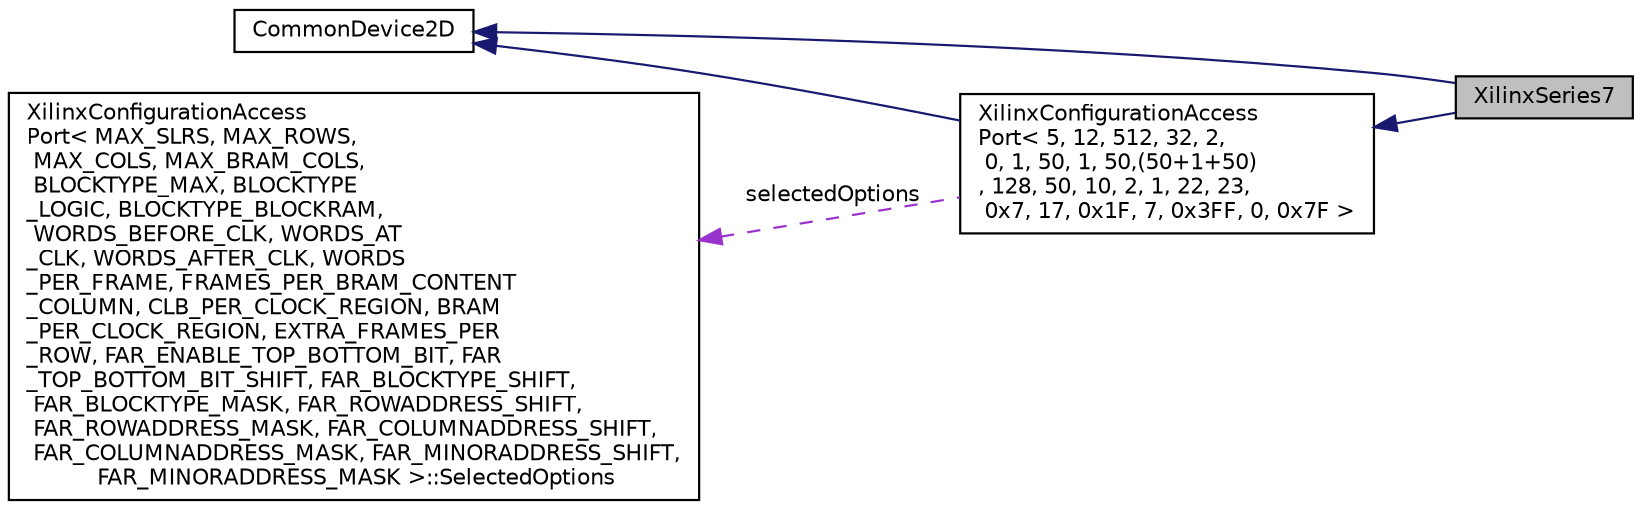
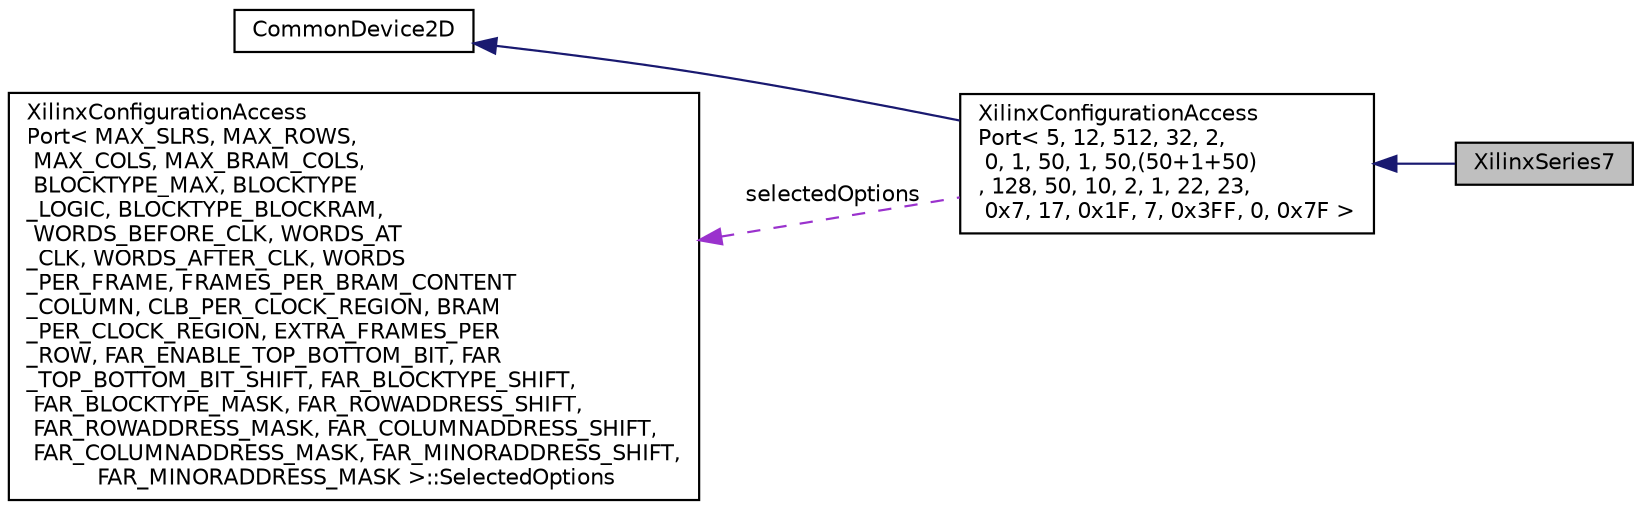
(976, 47) -> none
